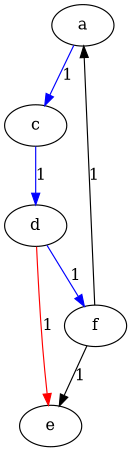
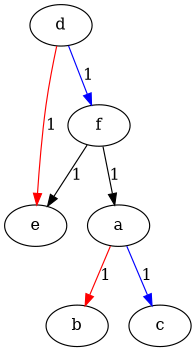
(36, 170) -> none
none -> (77, 326)
